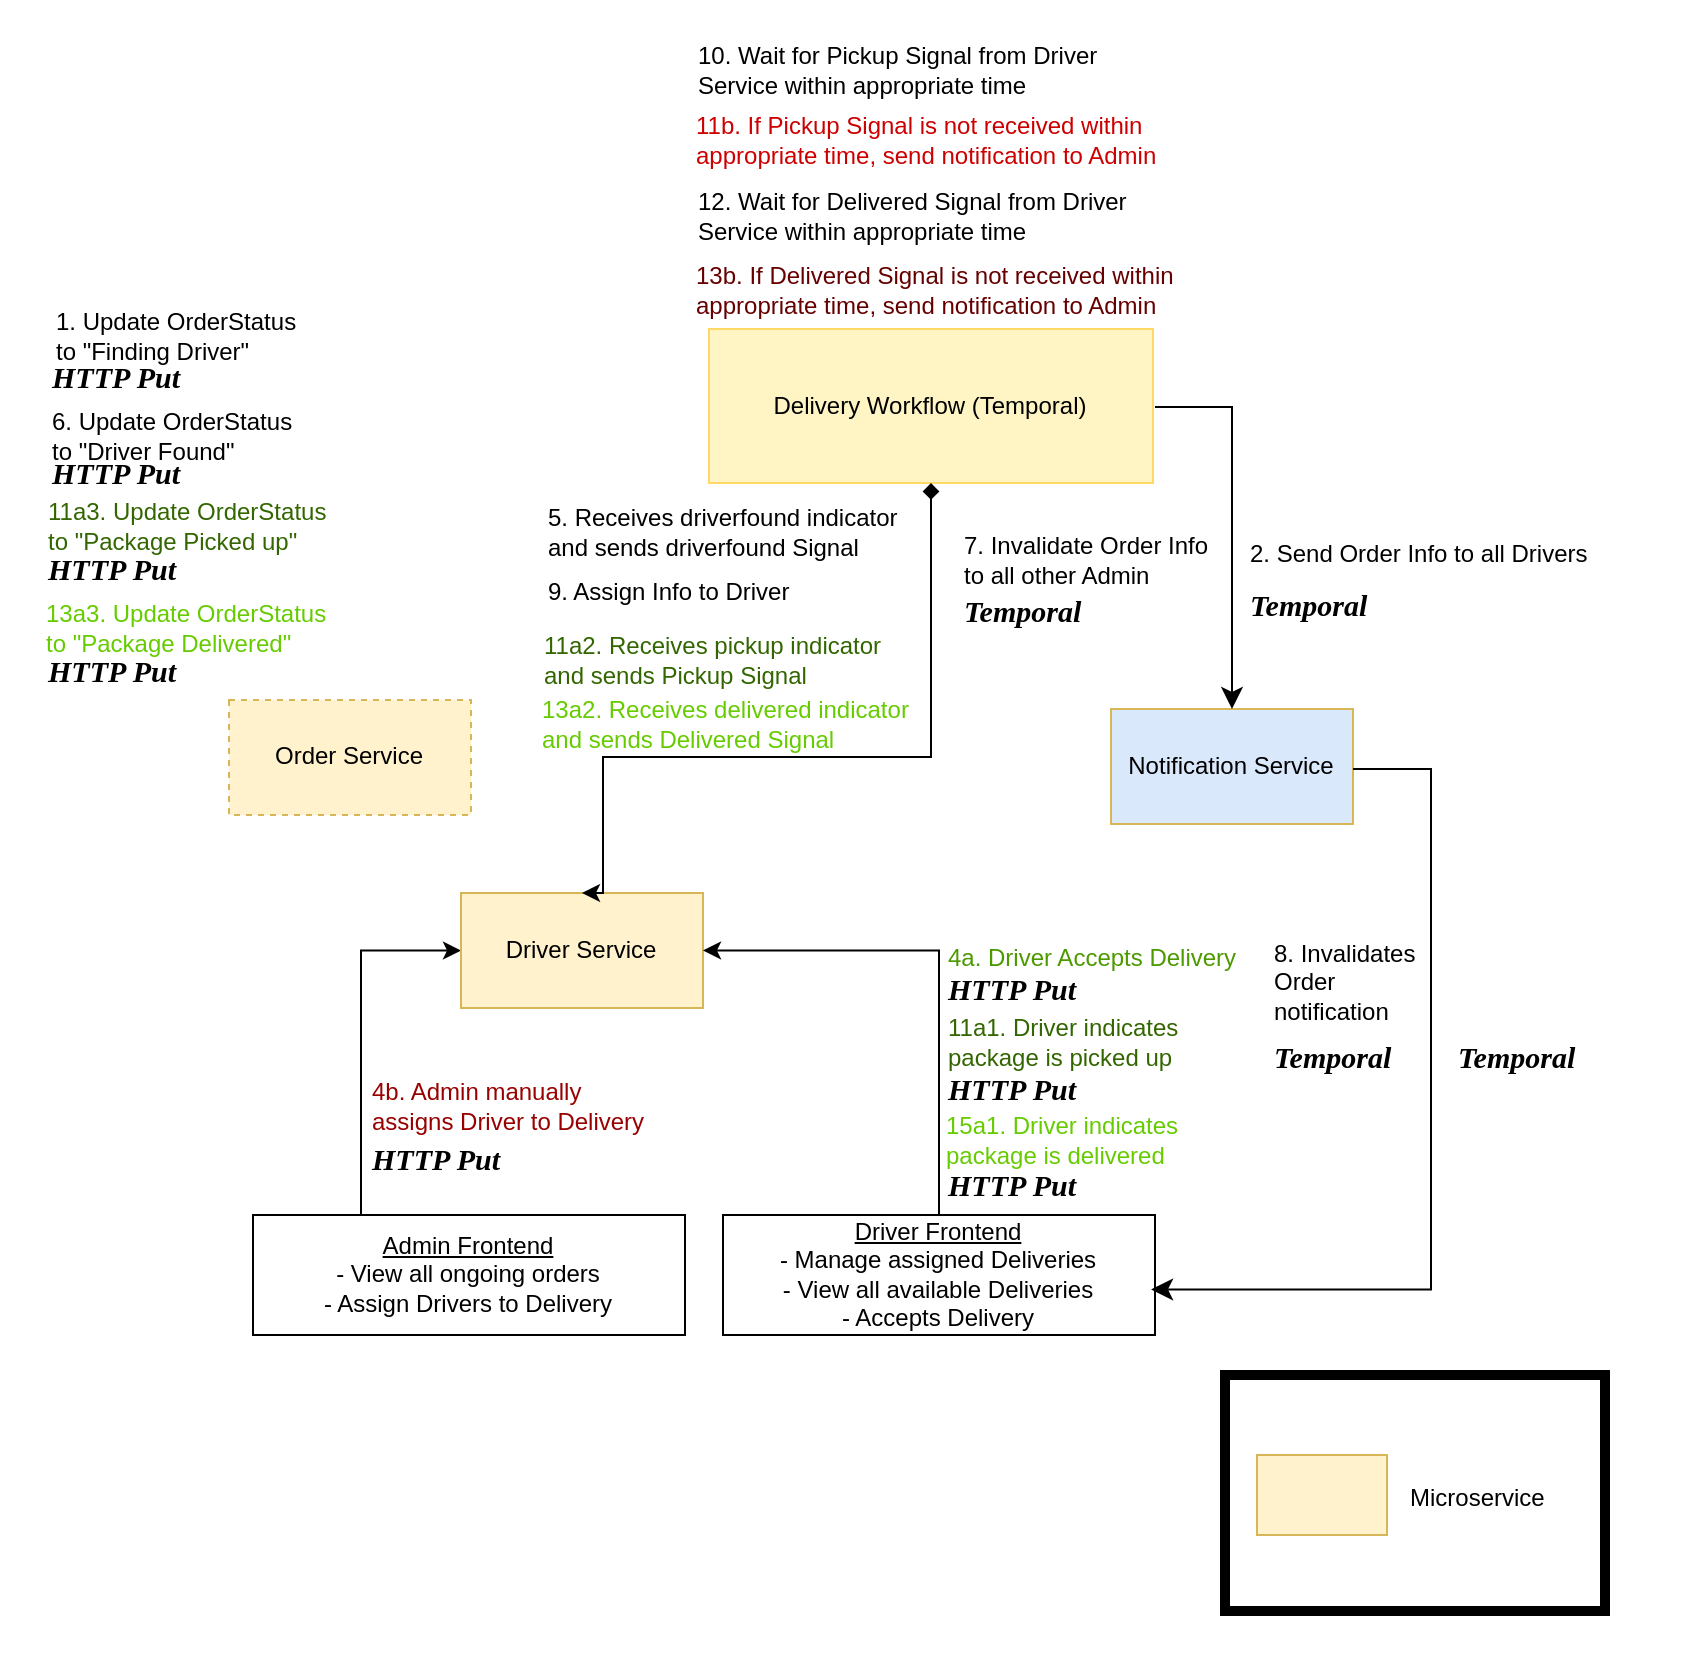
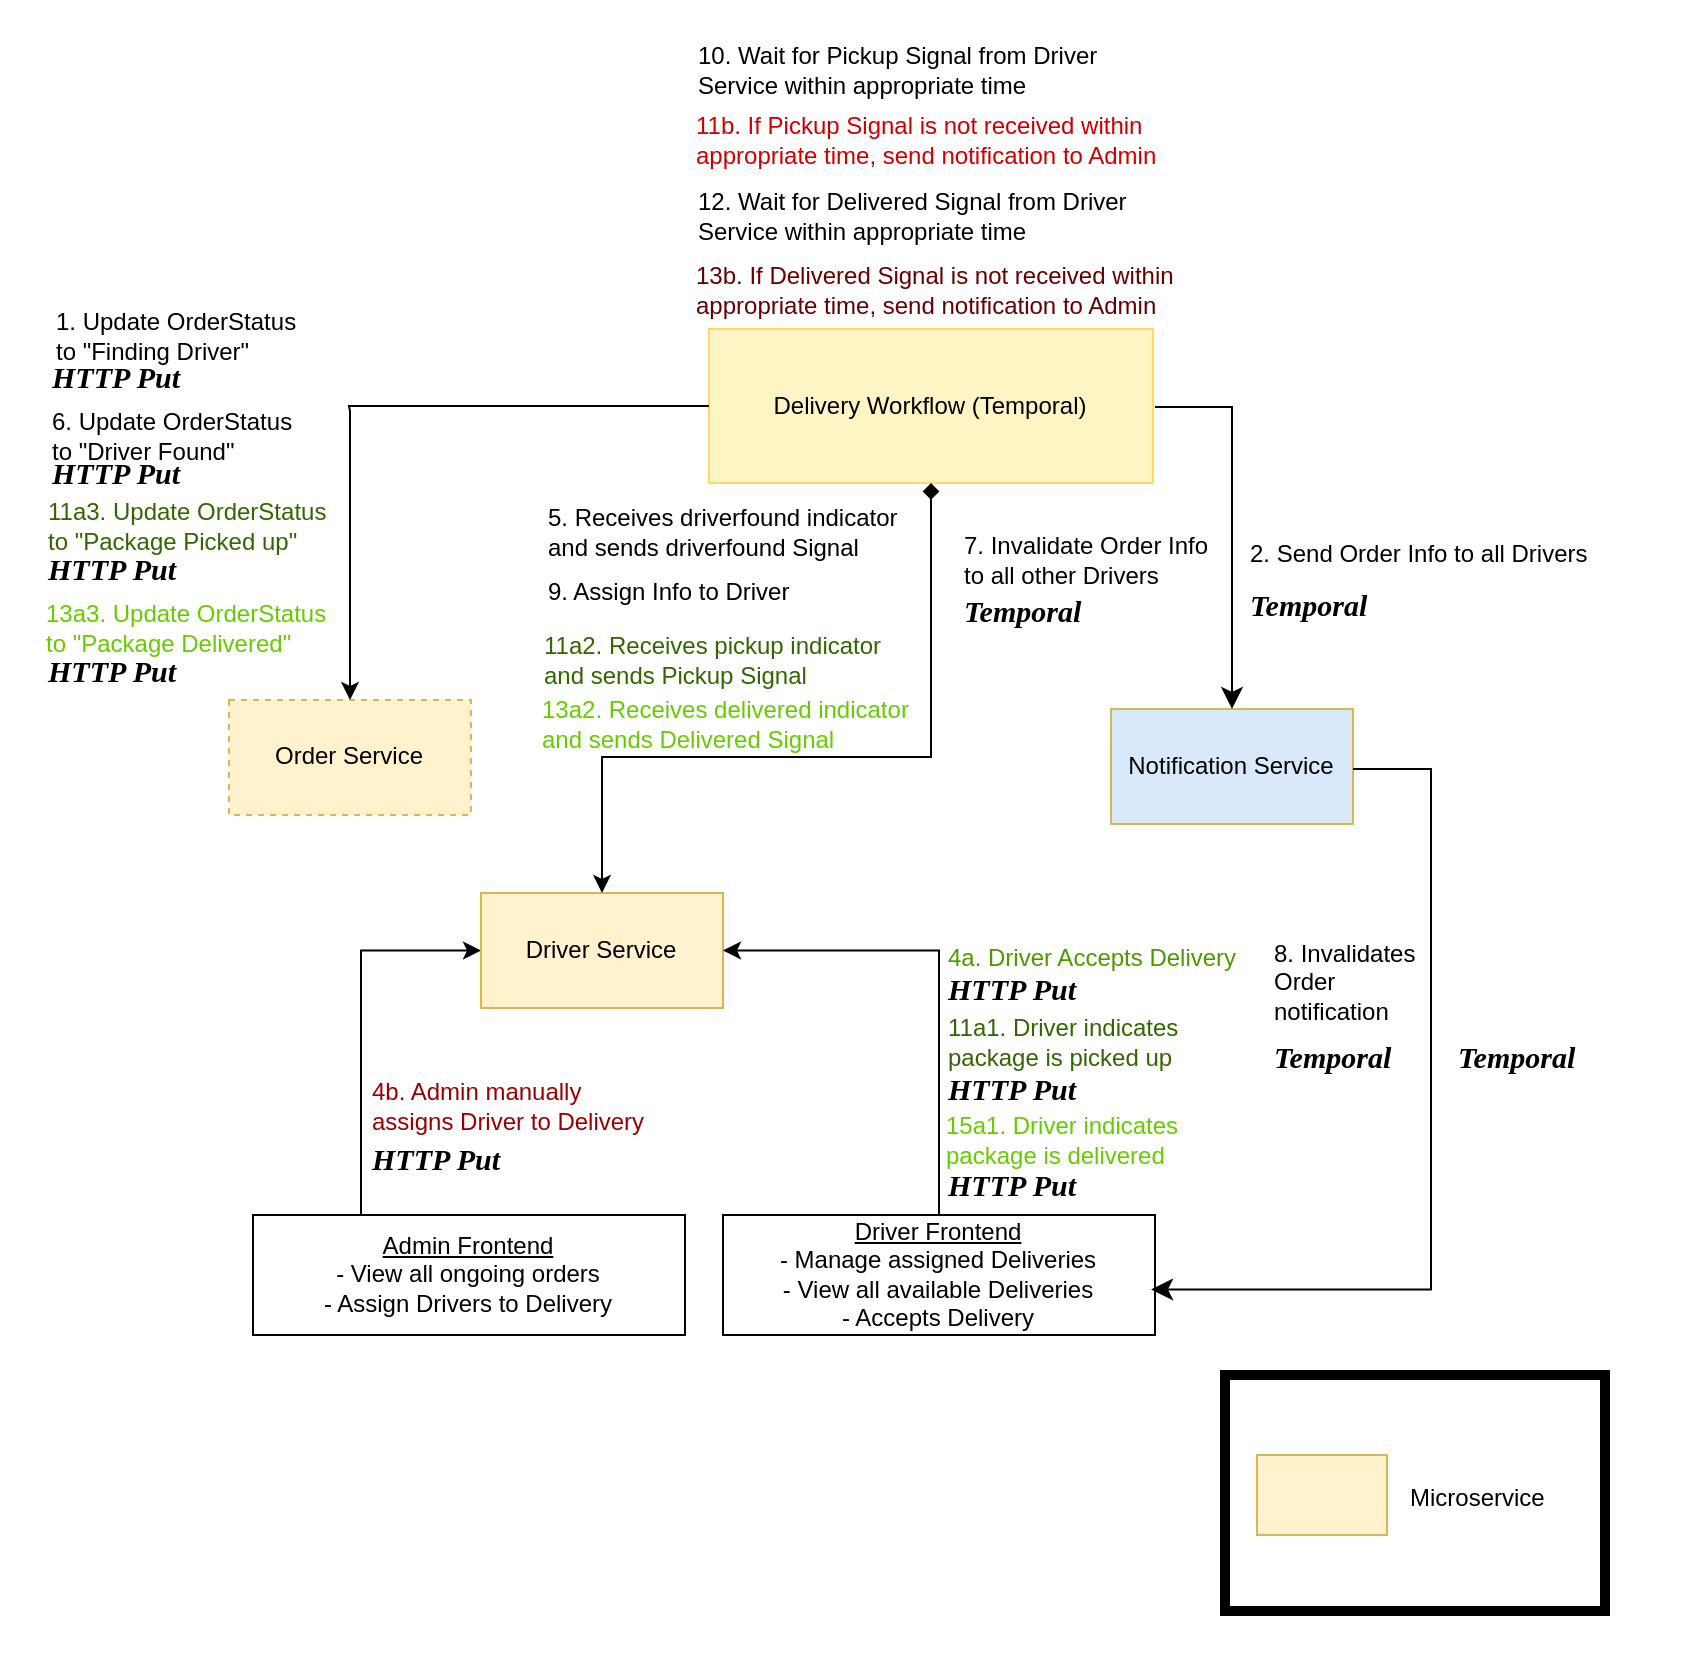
none -> (388, 406)
(1099, 561) -> (1099, 561)
(582, 951) -> (602, 951)
